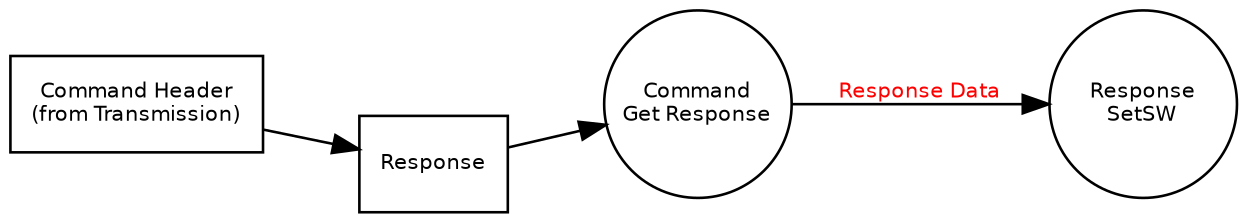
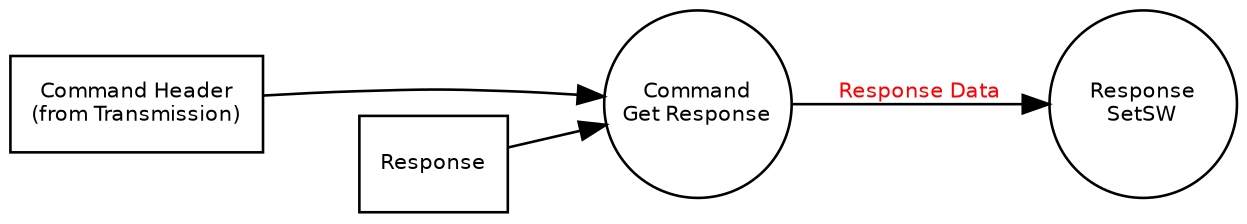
(298, 137) -> (421, 90)
